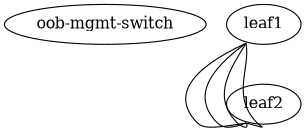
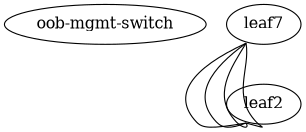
(264, 24) -> (264, 24)
